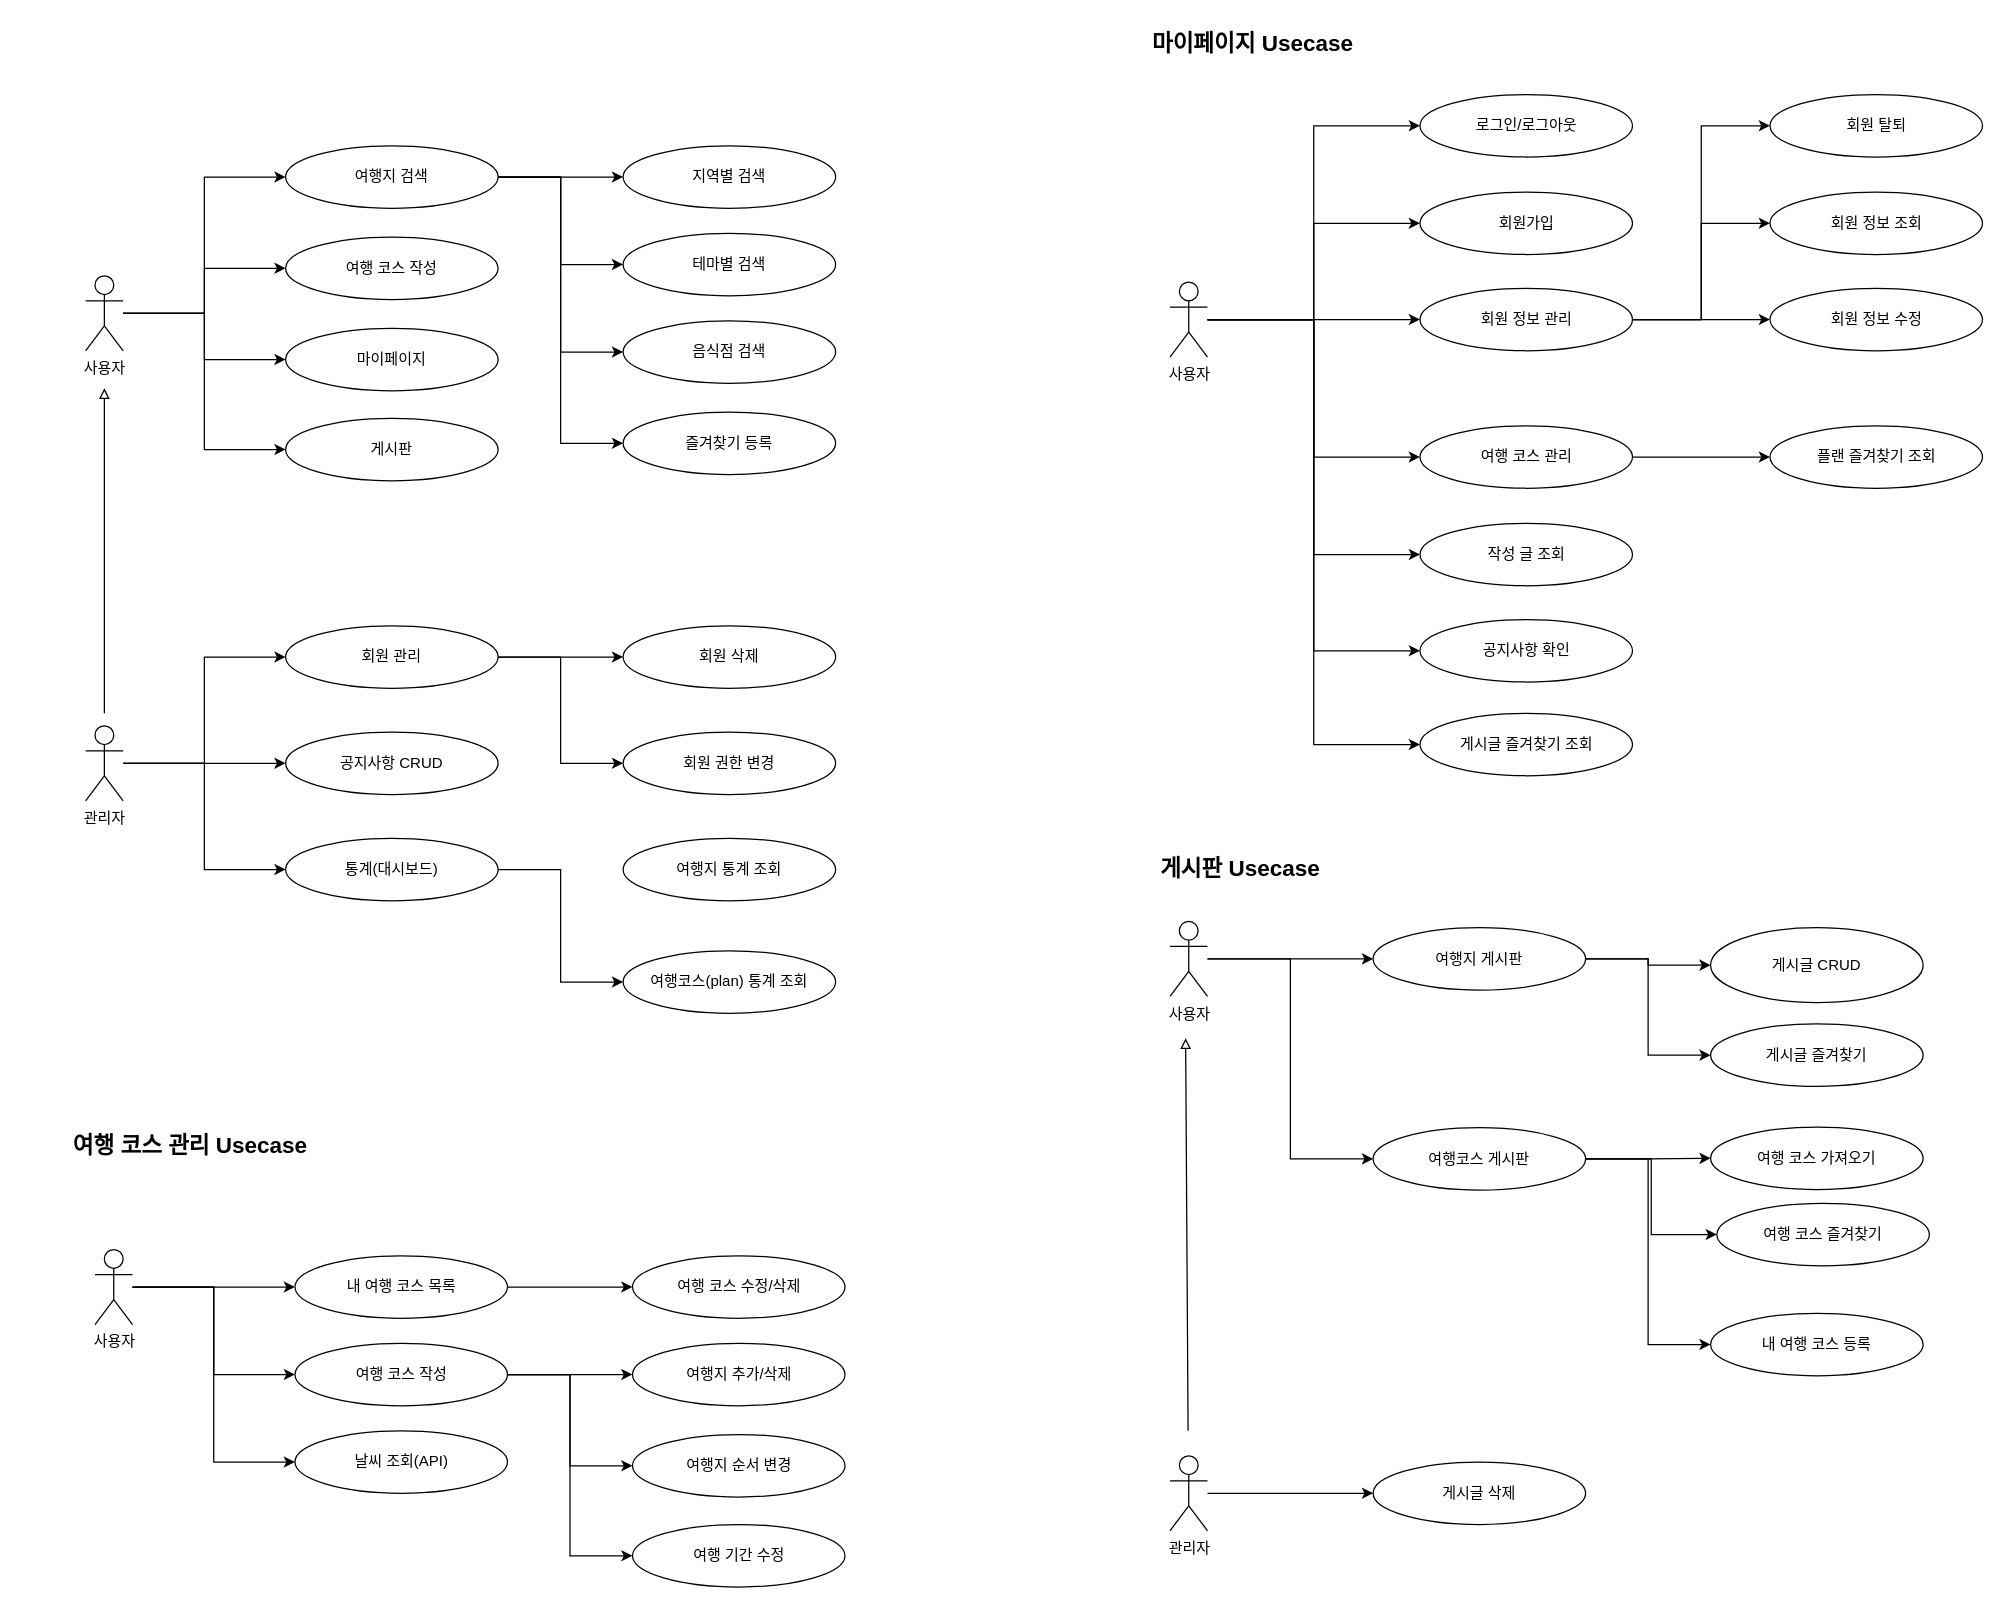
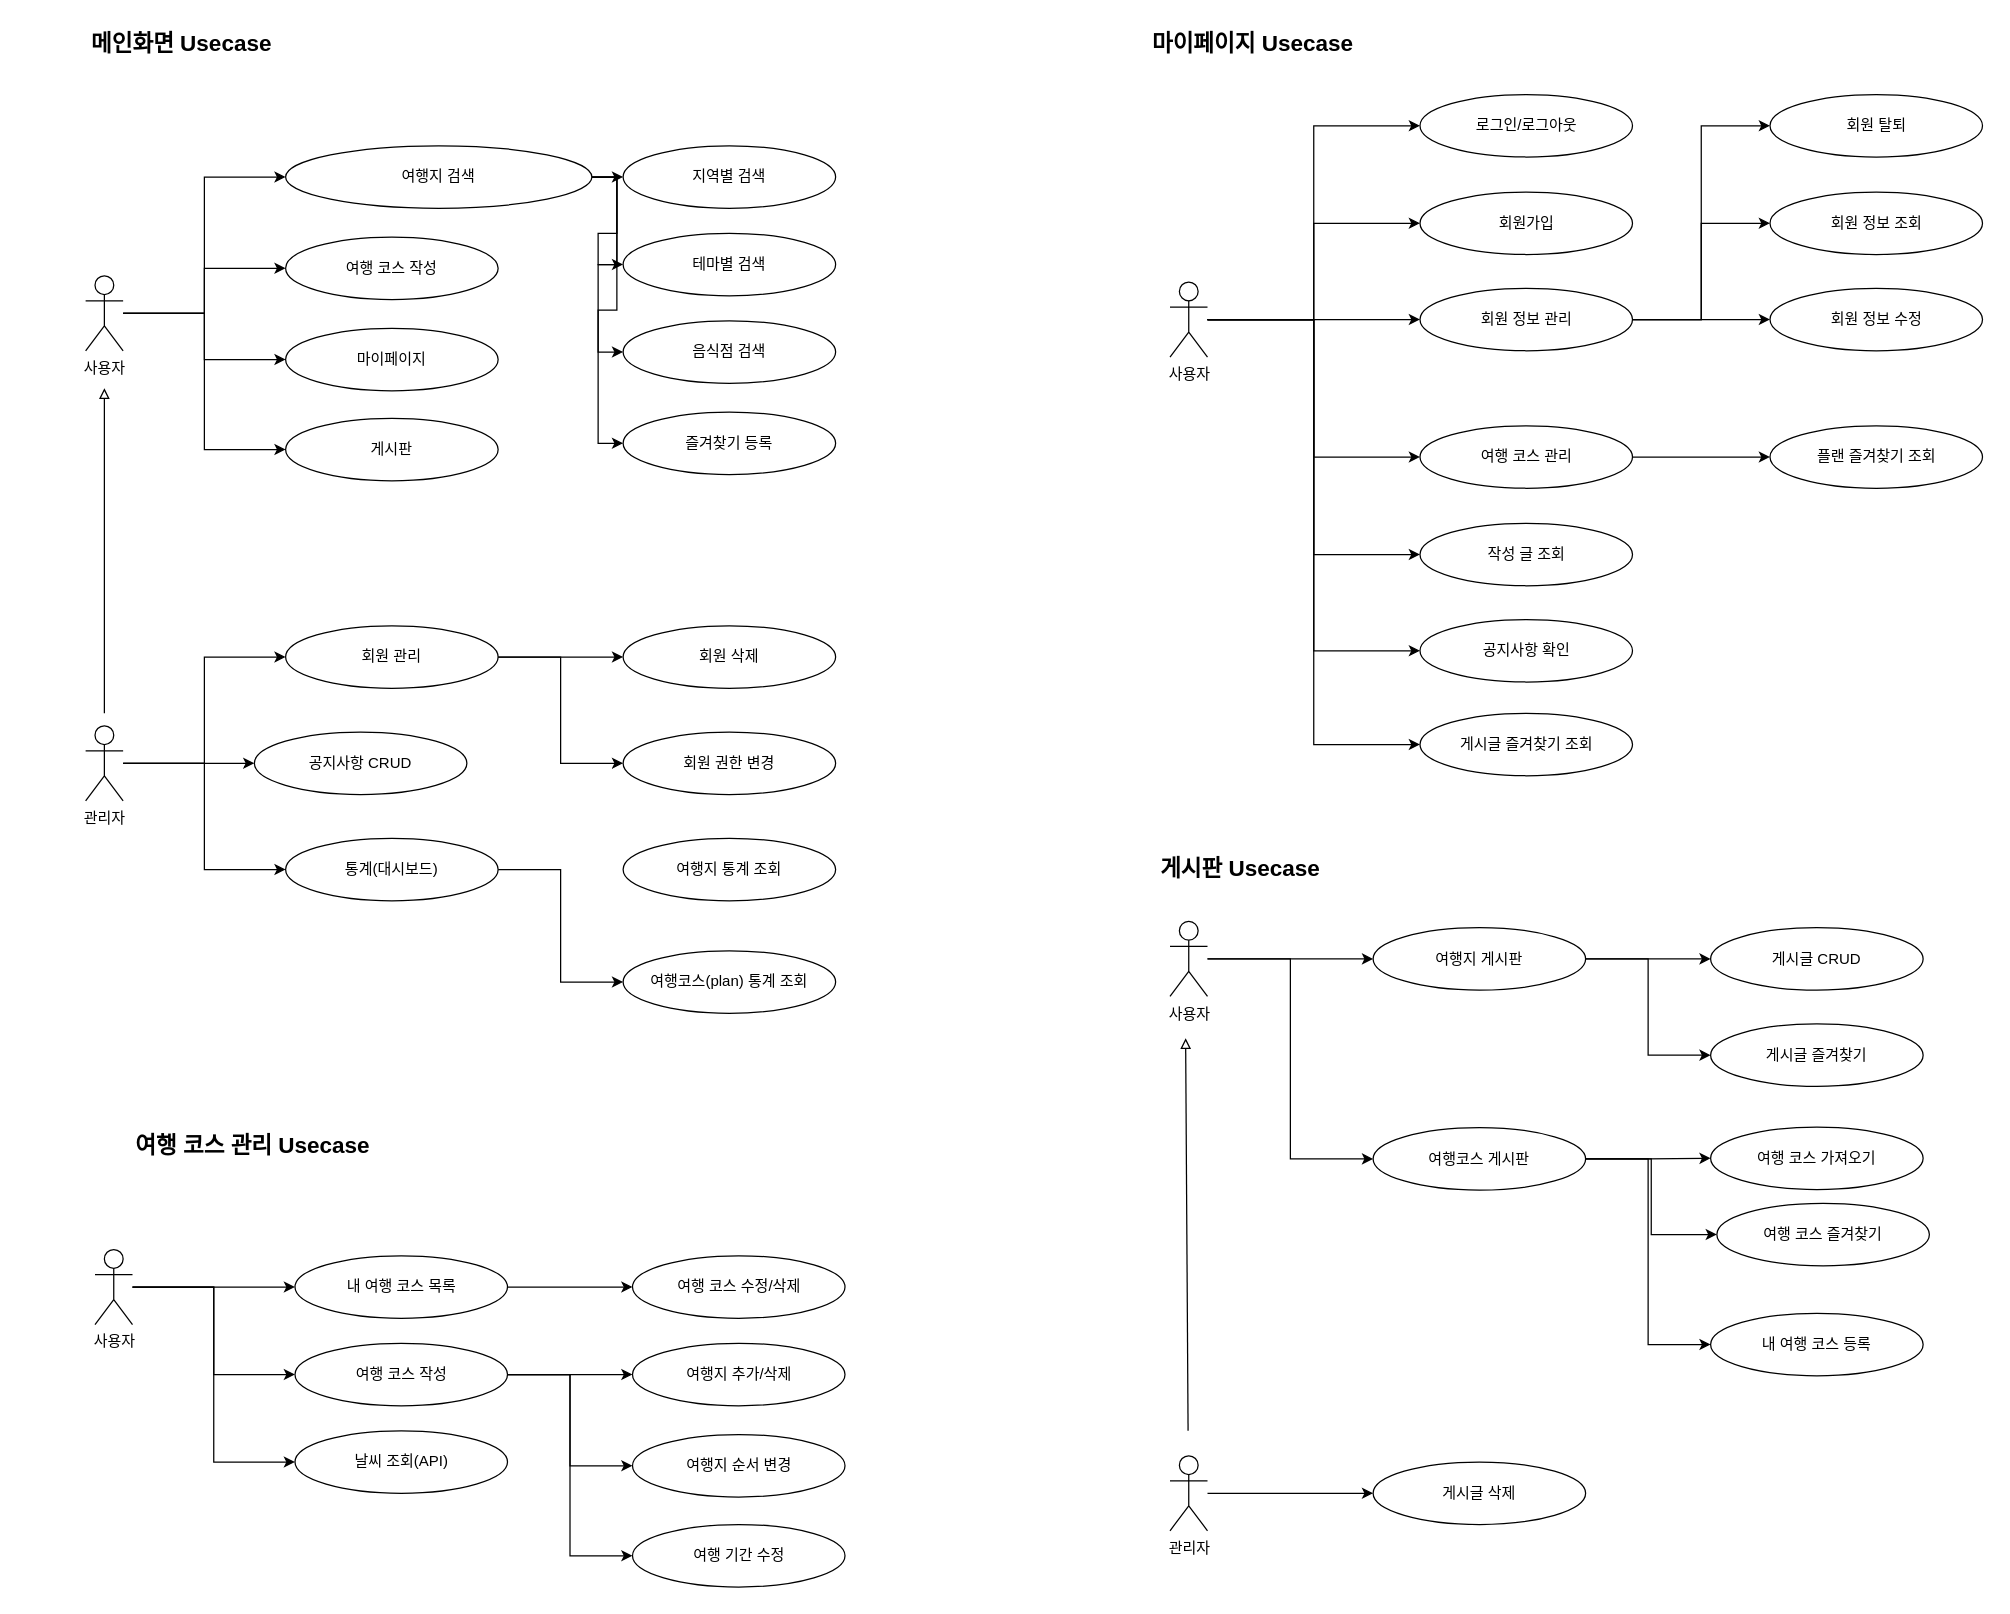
none -> (181, 44)
(392, 177) -> (439, 177)
(392, 763) -> (361, 763)
(1817, 965) -> (1817, 959)
(190, 1146) -> (253, 1146)
